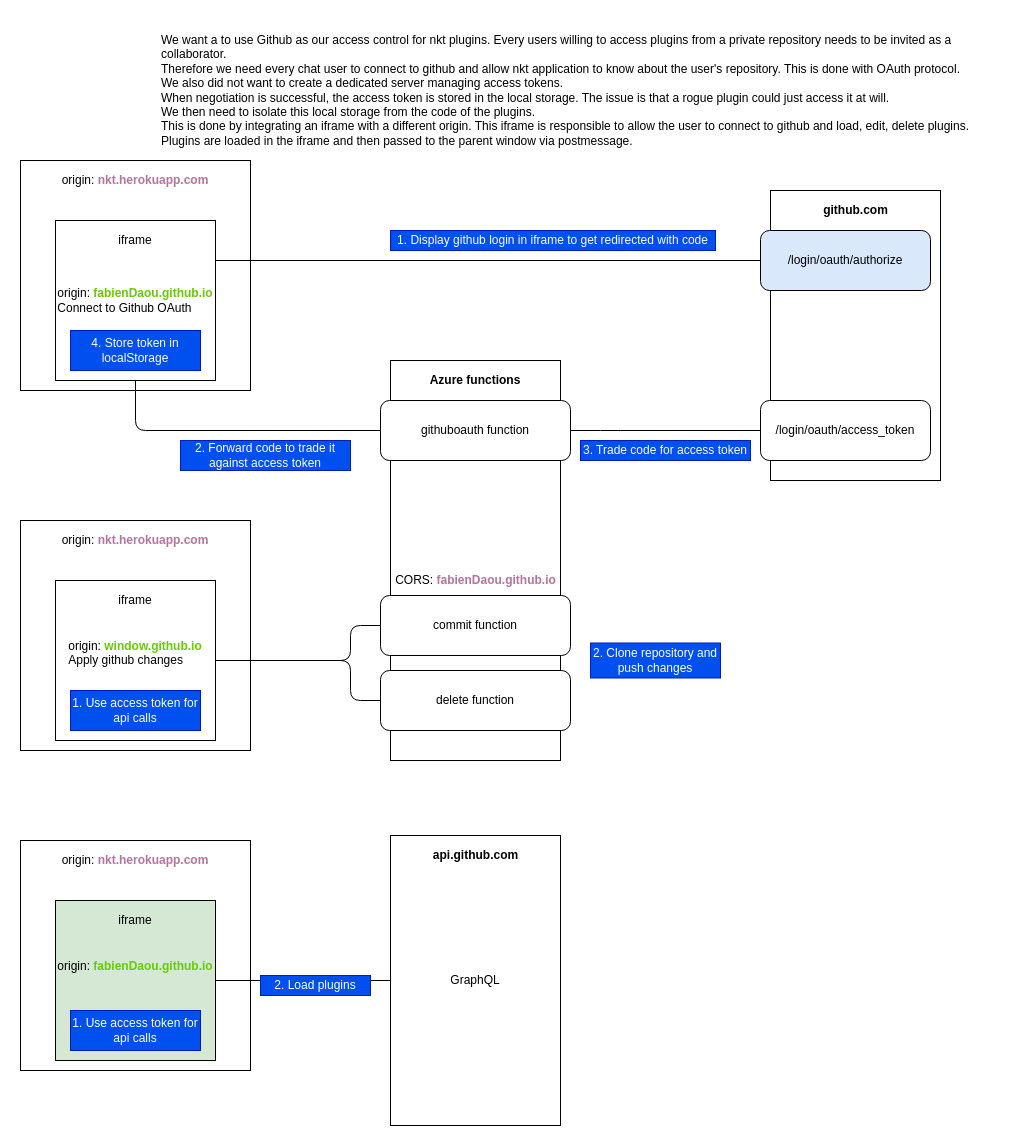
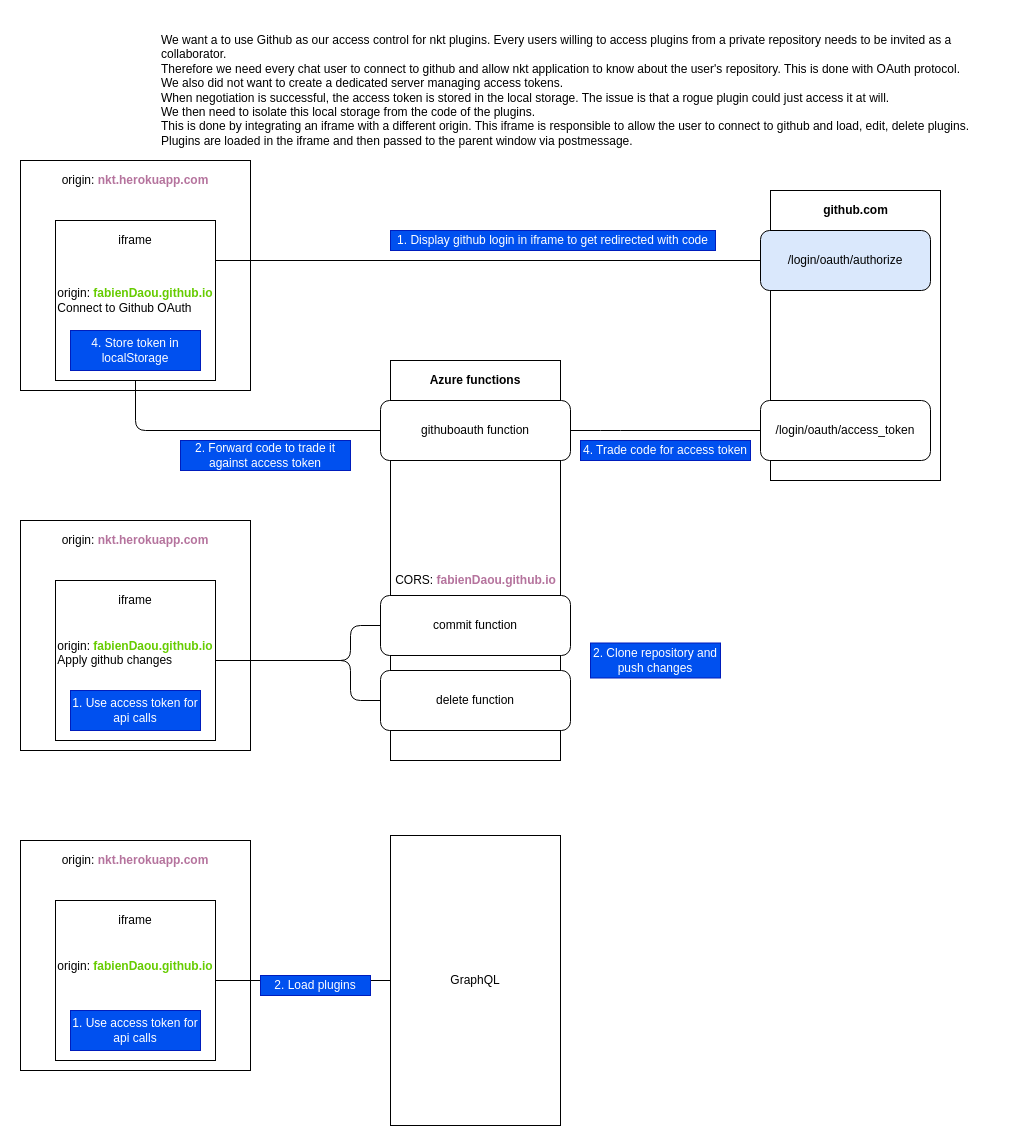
(666, 451) -> (666, 451)
(136, 661) -> (136, 661)
(476, 856) -> none
(136, 981) -> (136, 981)
